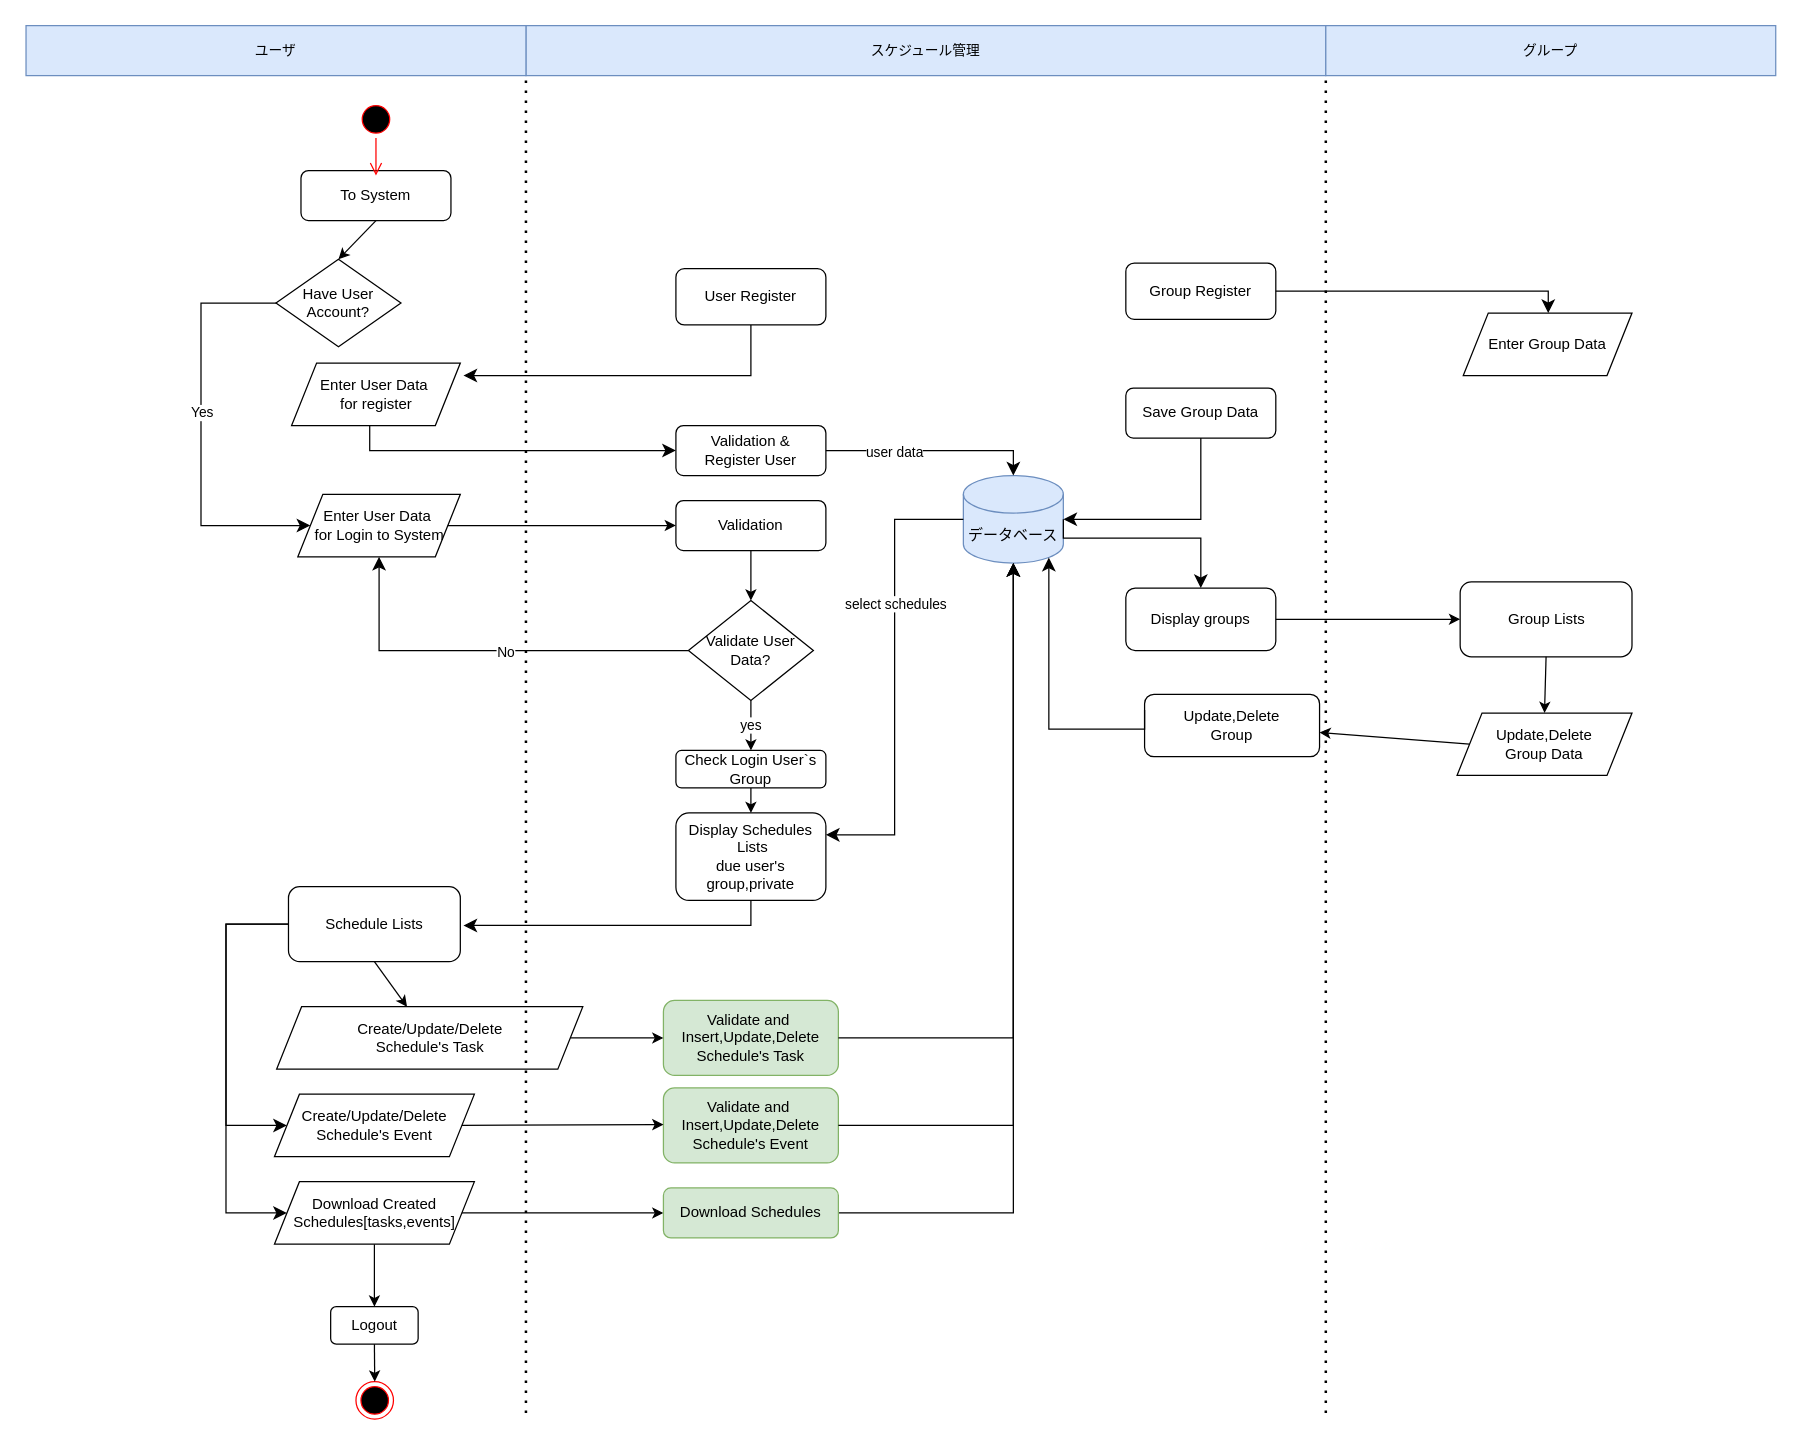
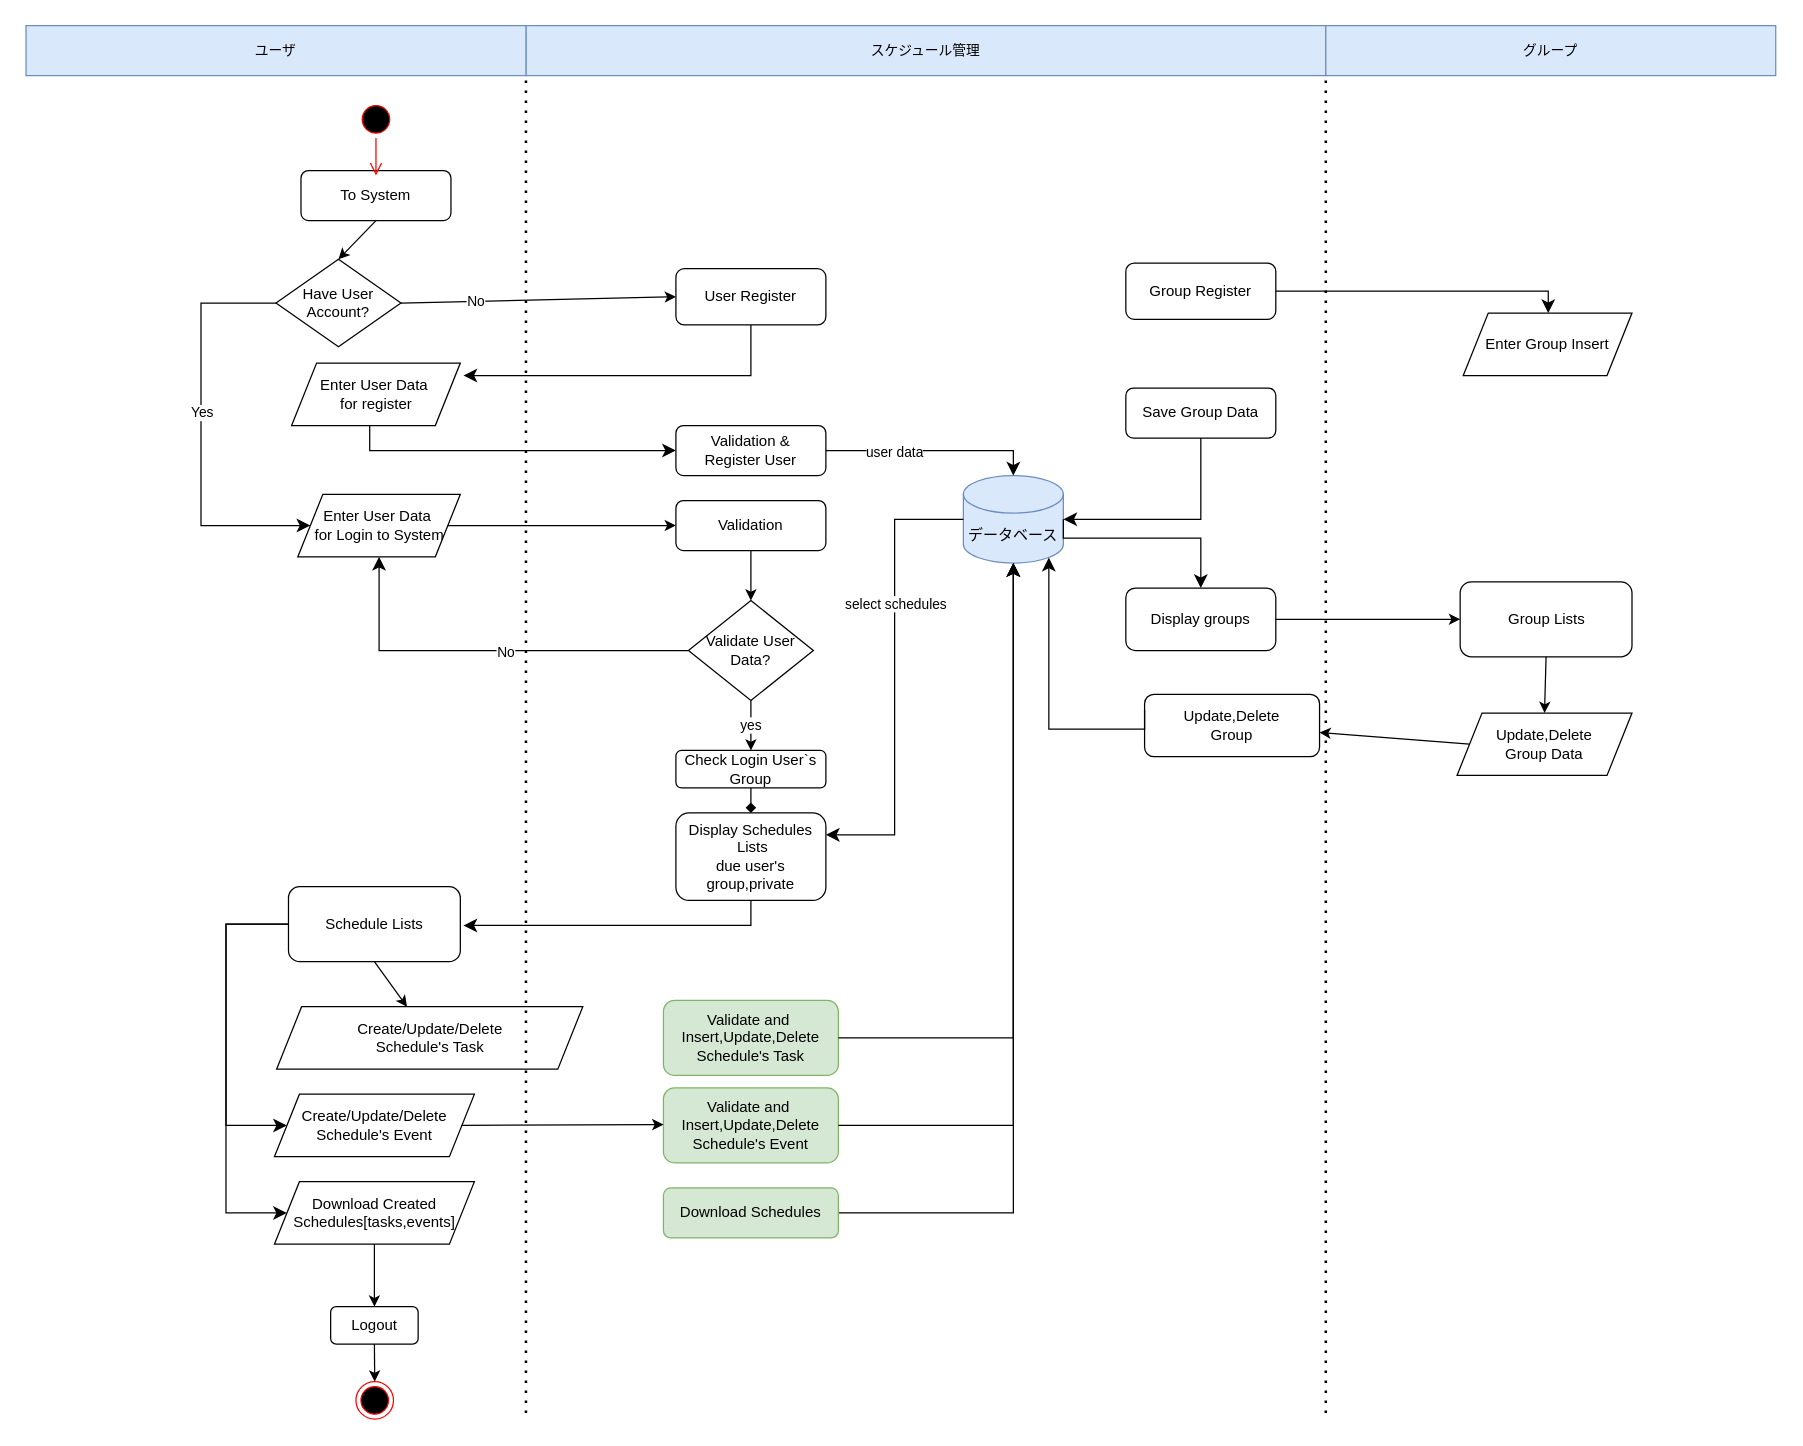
none -> (534, 300)
(1548, 344) -> (1548, 344)
(751, 803) -> (751, 802)
(612, 1038) -> none
(558, 1213) -> none
